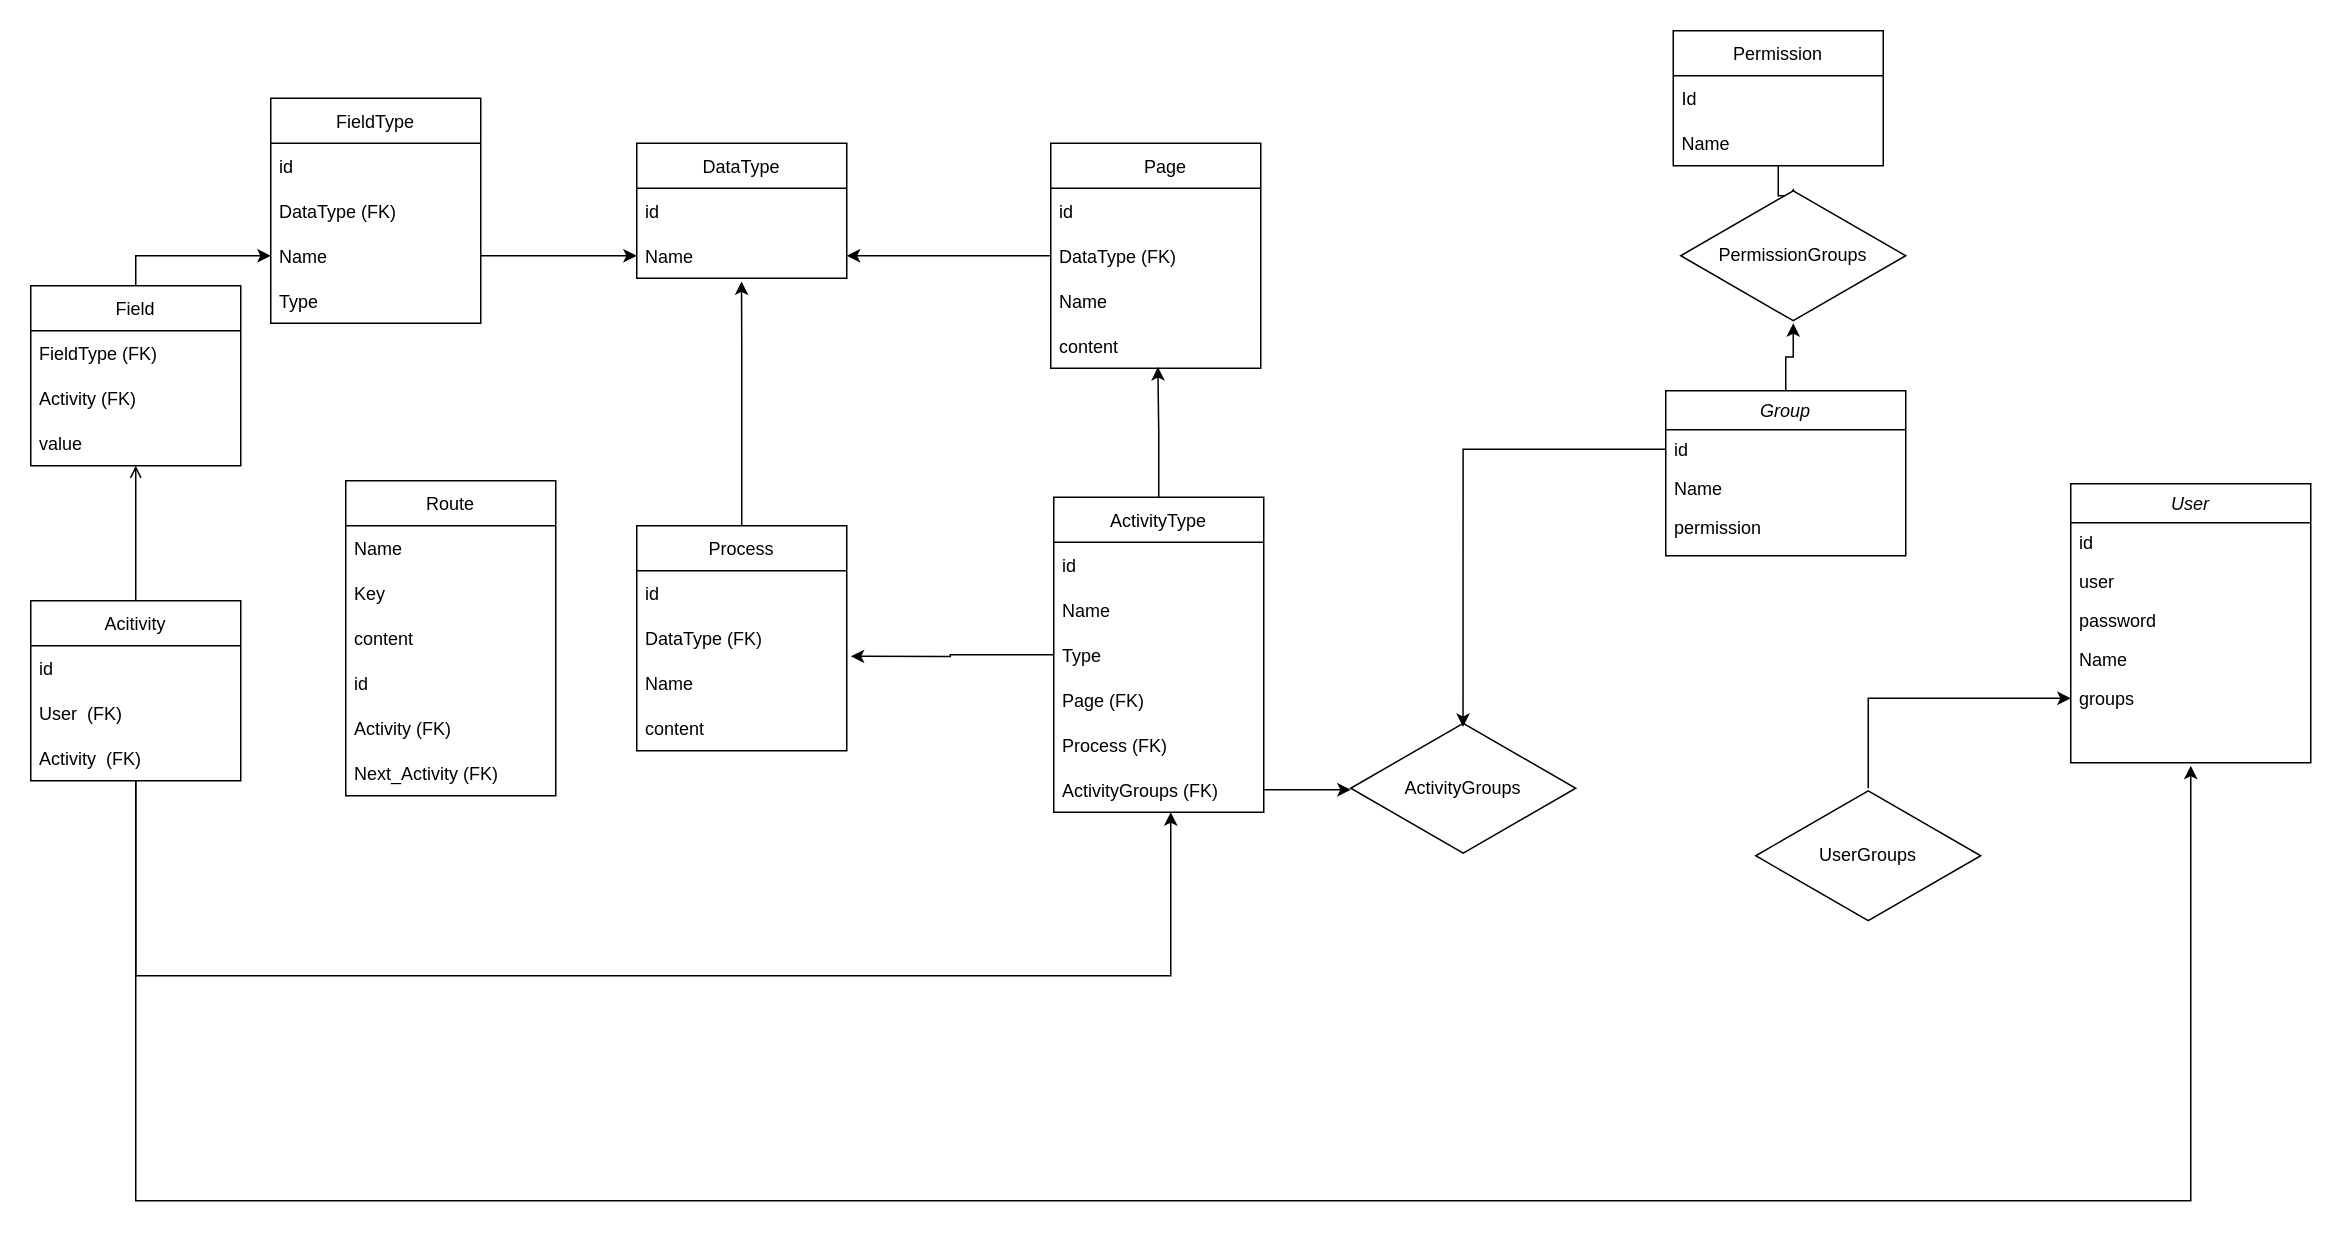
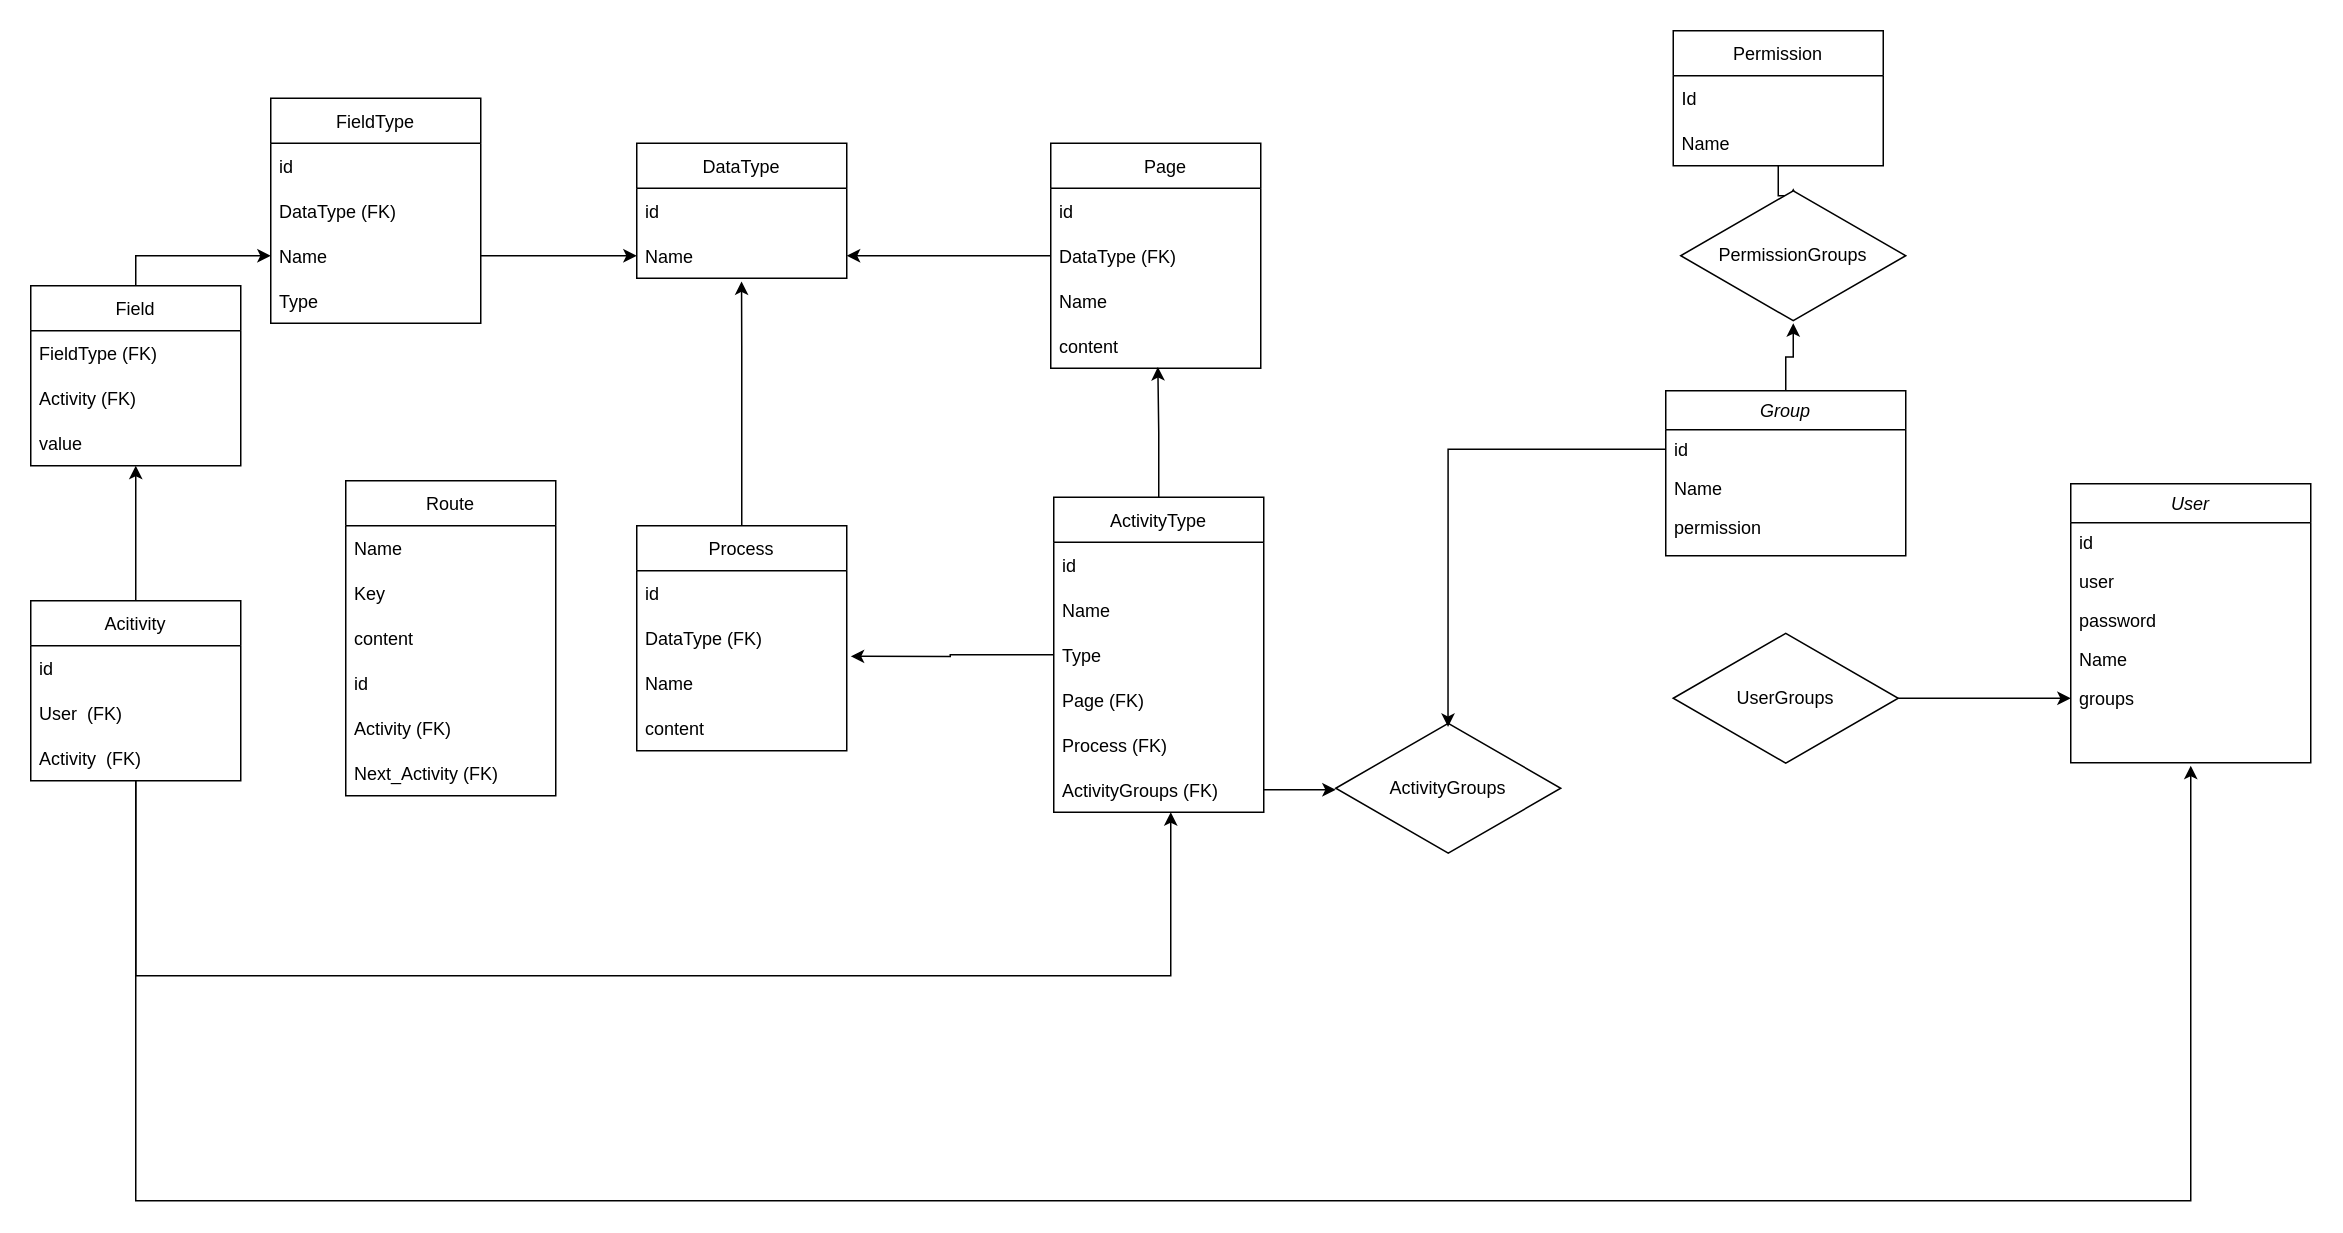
(136, 474) -> (136, 477)
(1463, 788) -> (1448, 788)
(1868, 856) -> (1786, 698)
